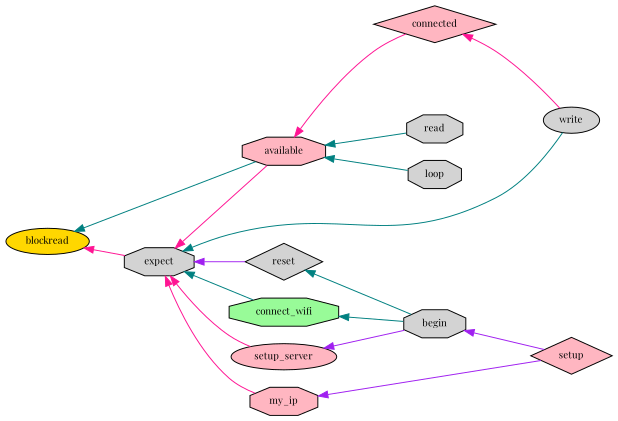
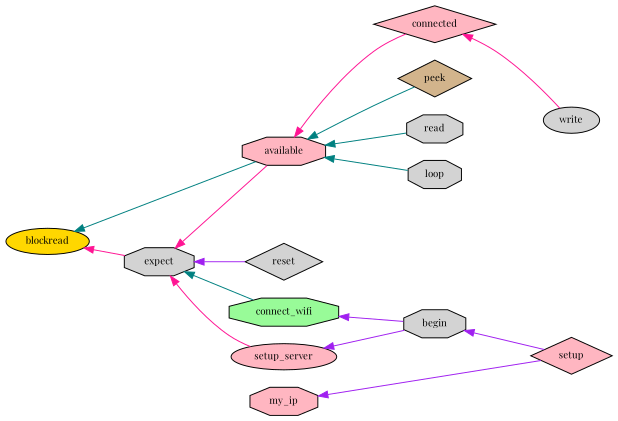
none -> (435, 79)
(392, 225) -> none
(363, 294) -> none
(376, 319) -> (376, 319)
(202, 348) -> none
